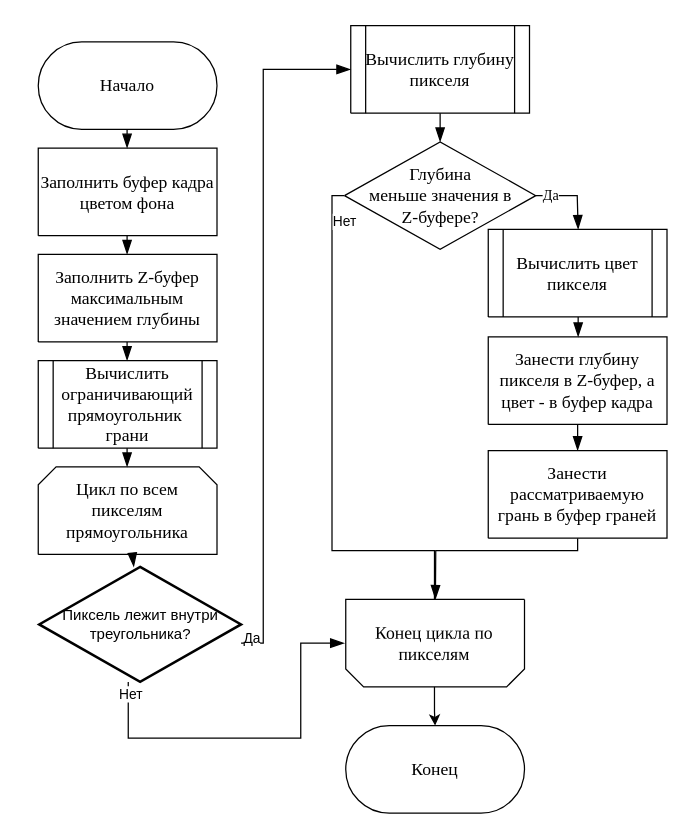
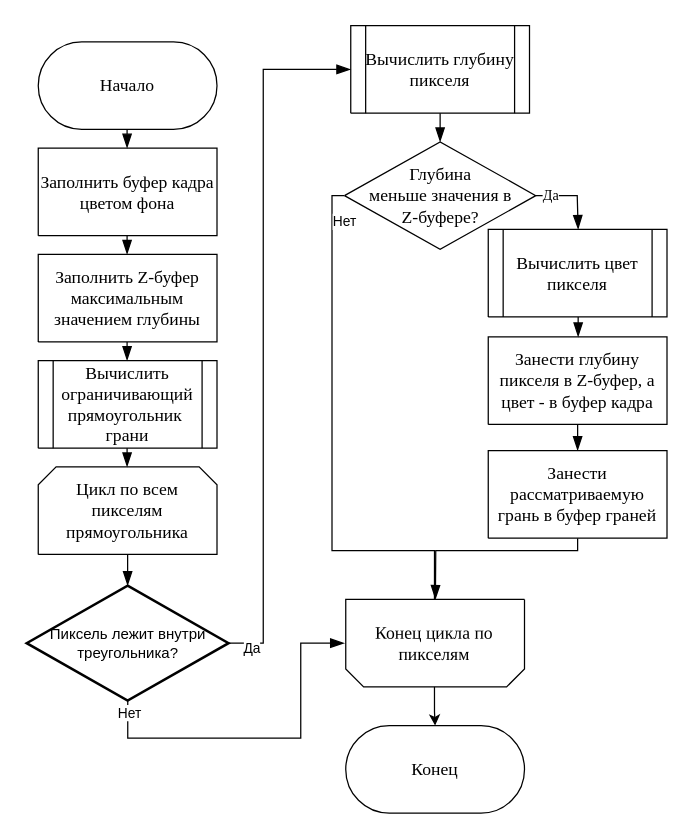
(140, 624) -> (128, 643)
